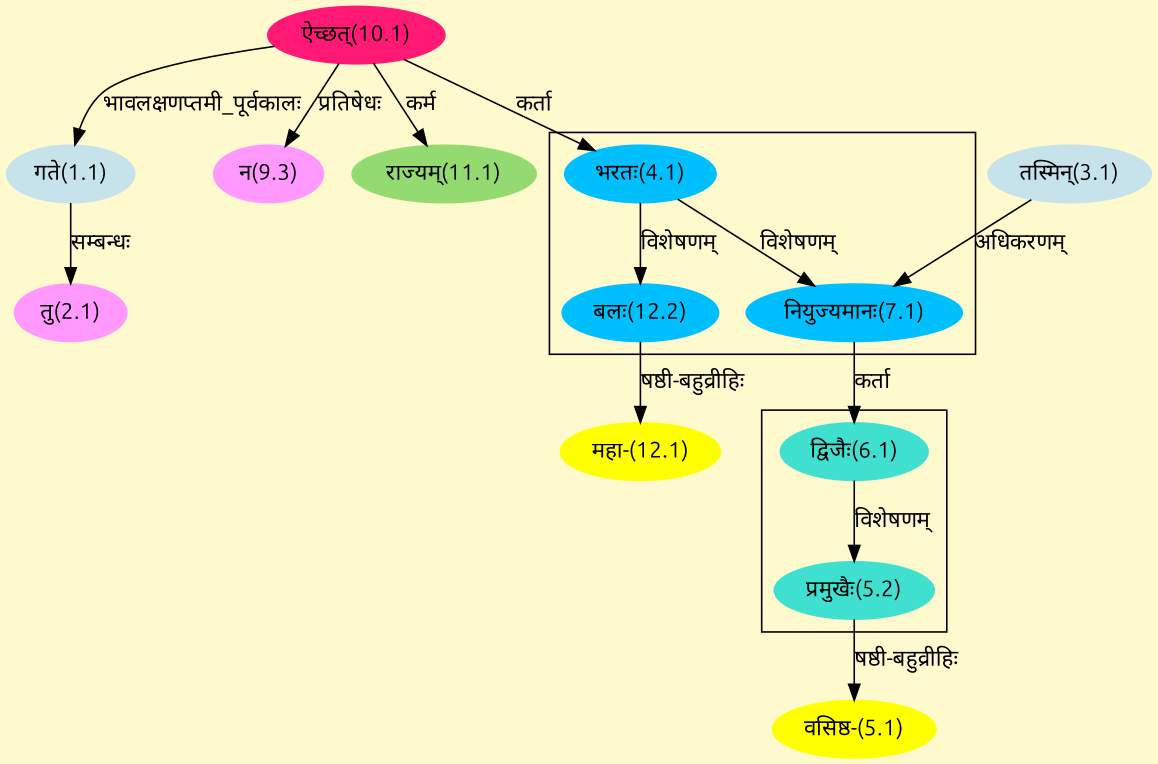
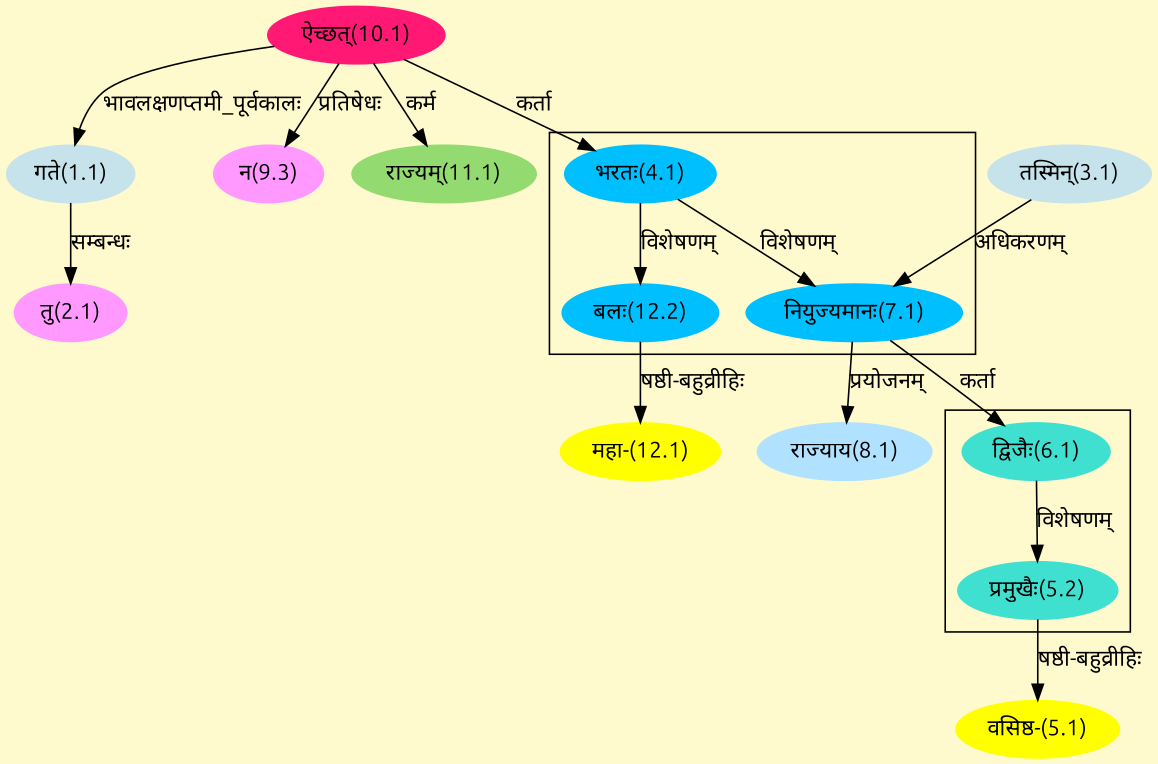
none -> (845, 452)
